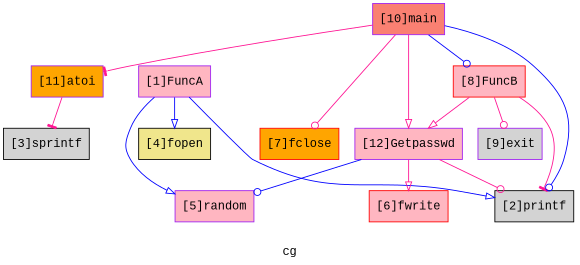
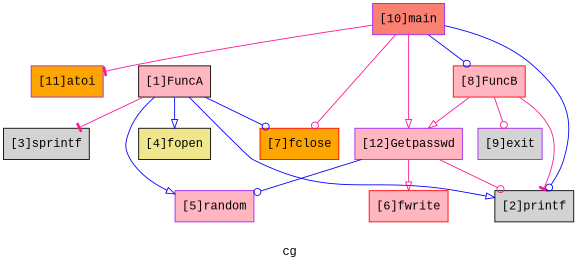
(175, 81) -> (175, 81)
(57, 111) -> (112, 112)
none -> (234, 111)
